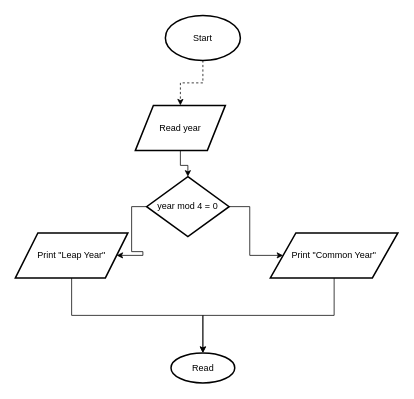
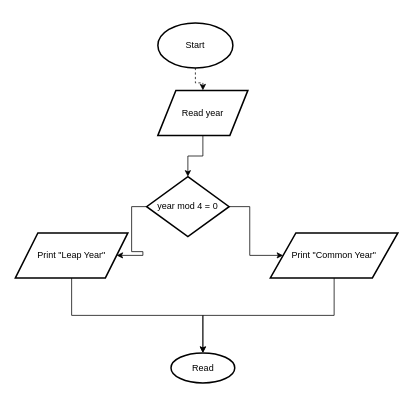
(203, 38) -> (195, 45)
(180, 128) -> (203, 113)
